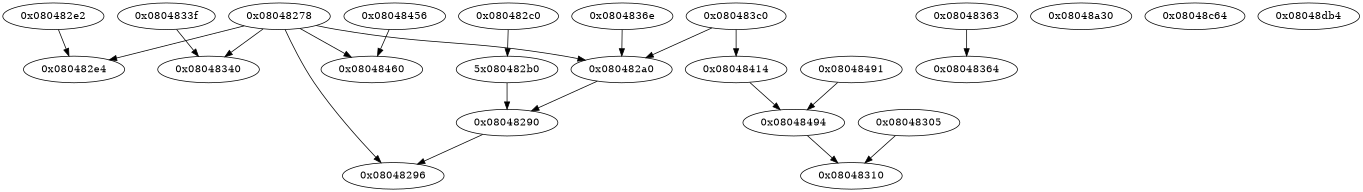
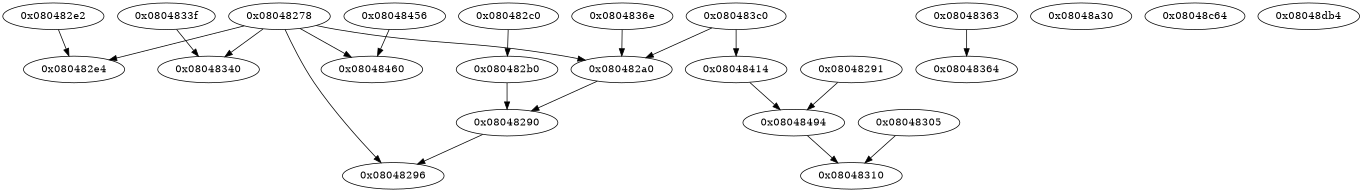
(507, 69) -> (507, 69)
(851, 69) -> (851, 69)
